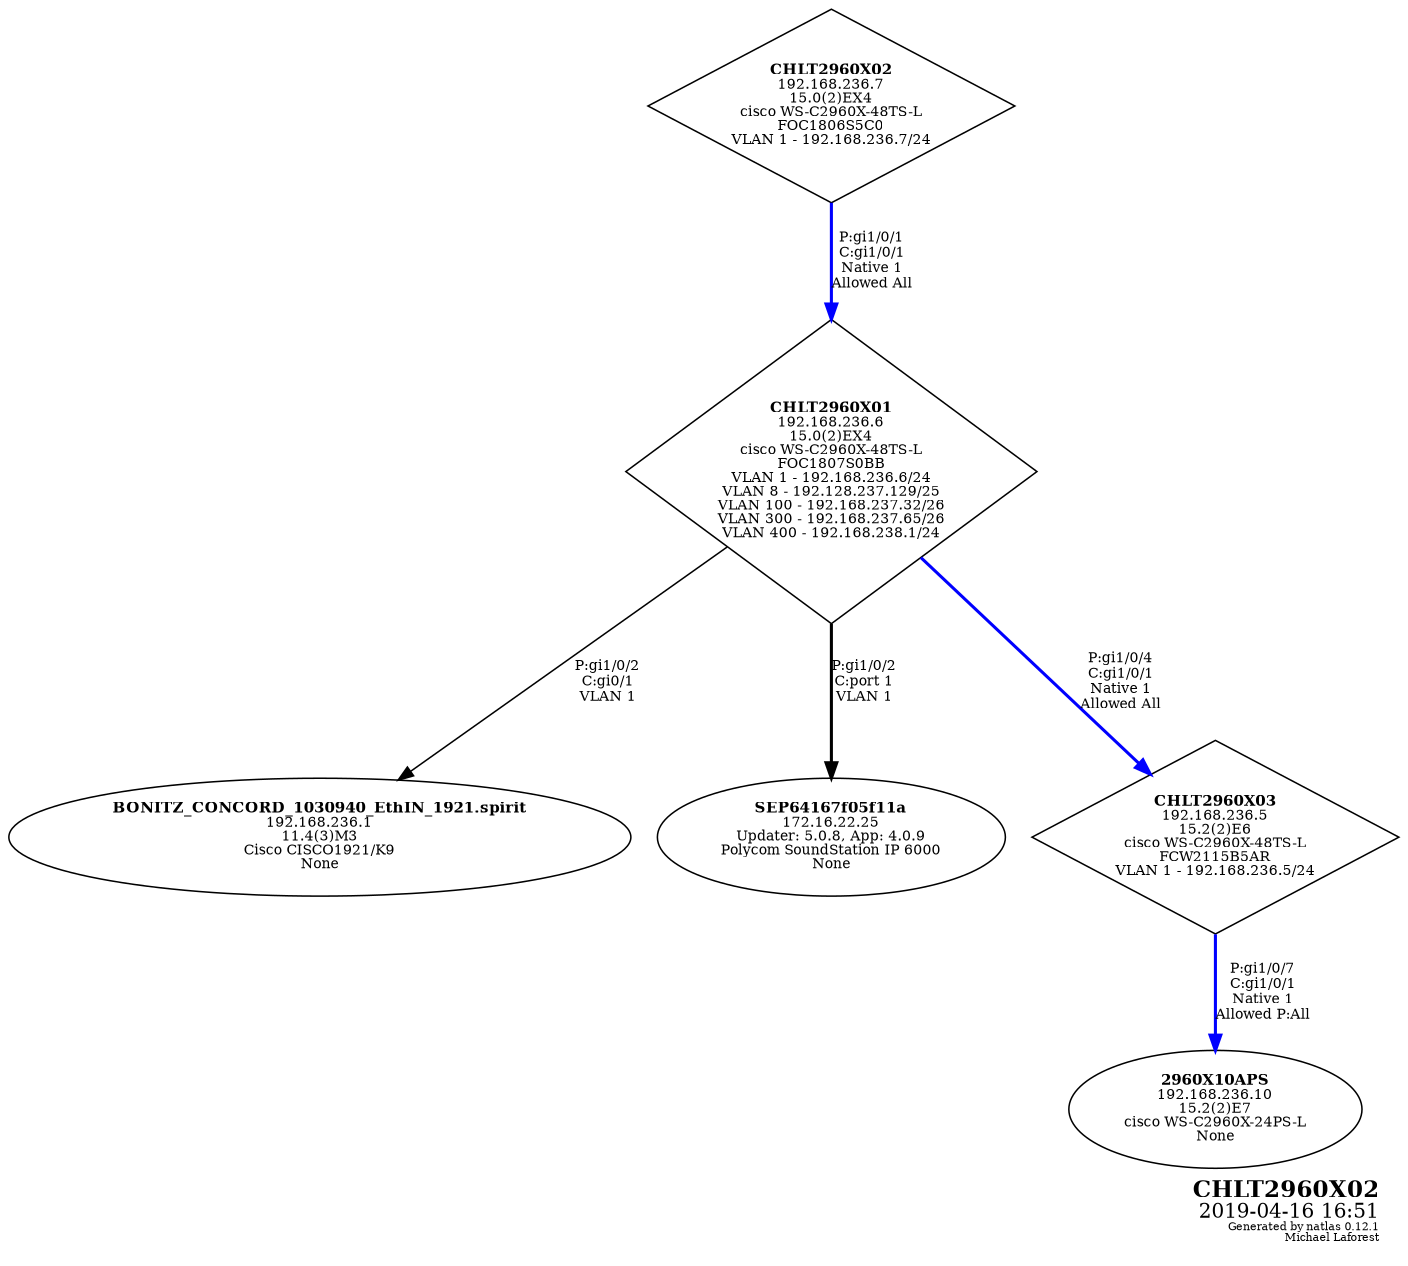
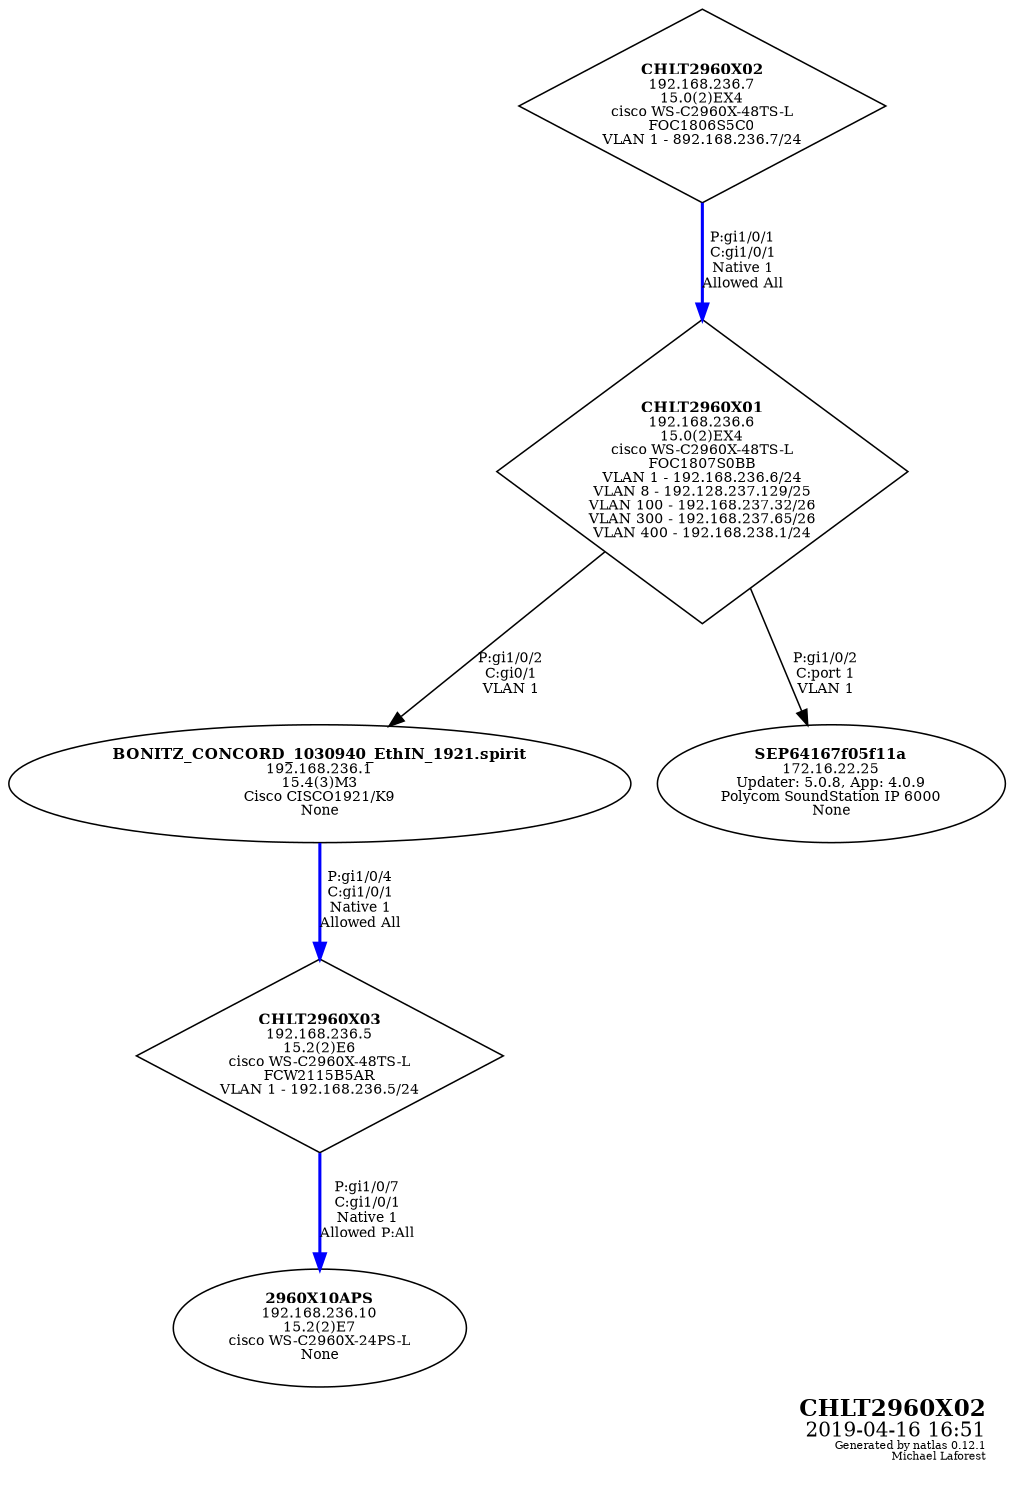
(831, 140) -> (702, 140)
(1030, 661) -> (320, 893)
(831, 693) -> (776, 650)
(320, 836) -> (320, 783)
